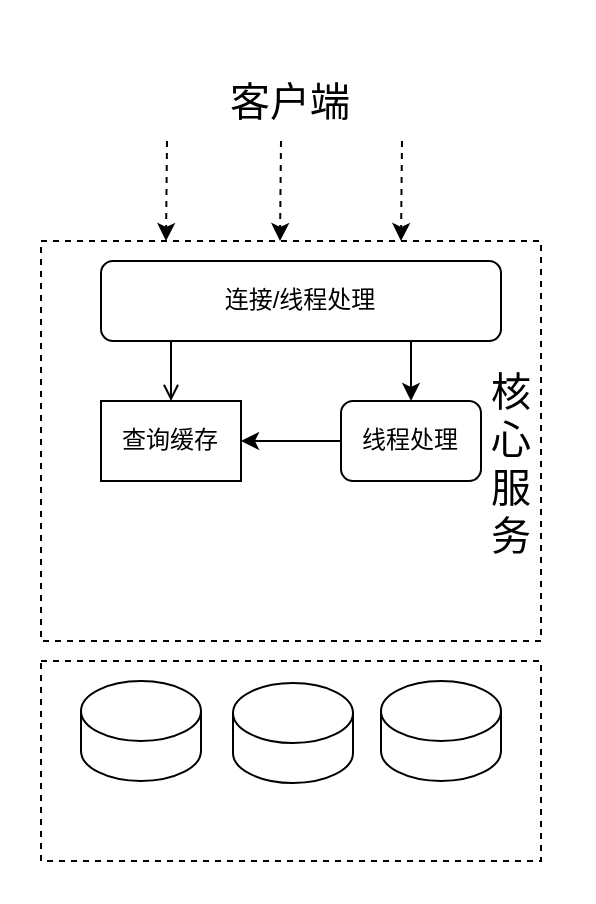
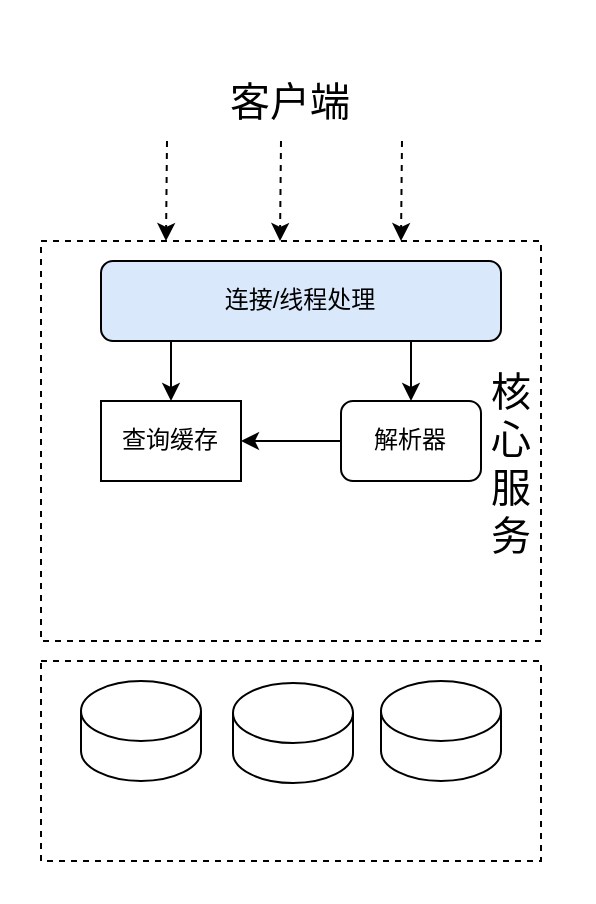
(301, 301) -> (301, 301)
(171, 388) -> (171, 386)
(411, 441) -> (411, 441)
